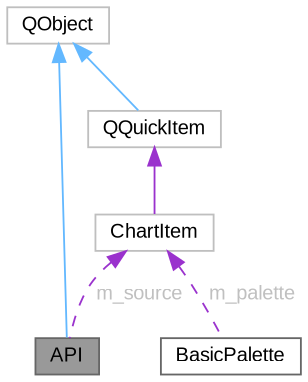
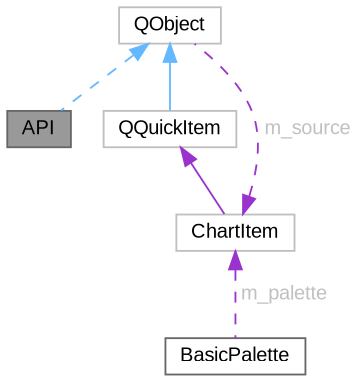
(63, 200) -> (97, 83)
(84, 296) -> (251, 110)
